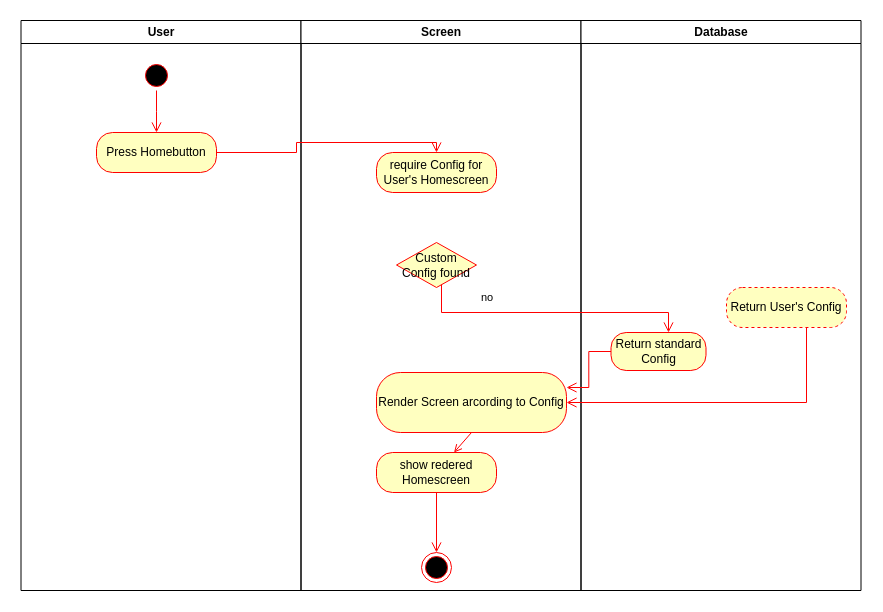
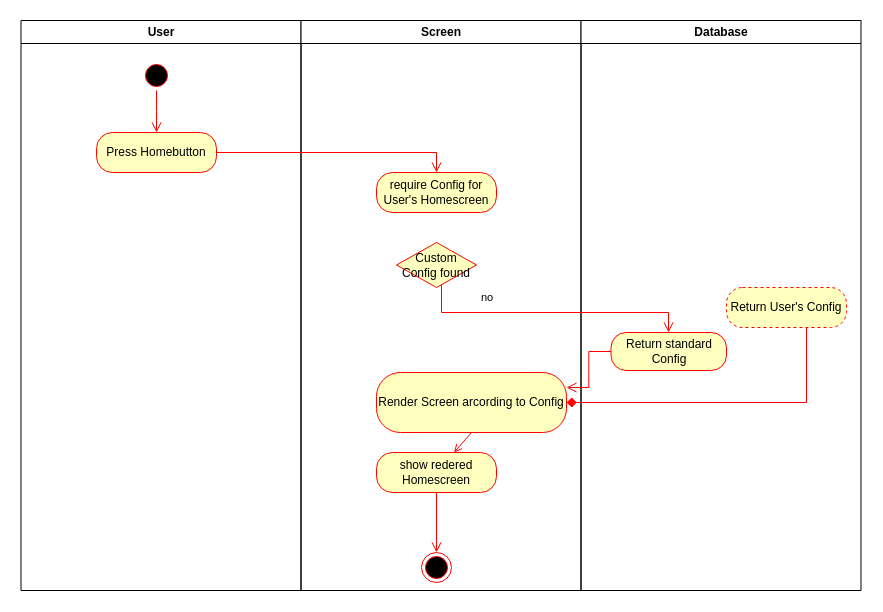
(437, 173) -> (437, 193)
(659, 352) -> (669, 352)
(573, 403) -> (577, 403)
